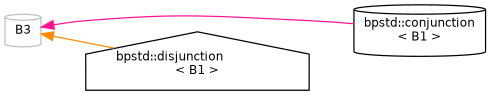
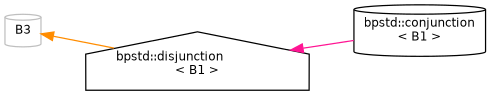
(204, 16) -> (328, 44)
